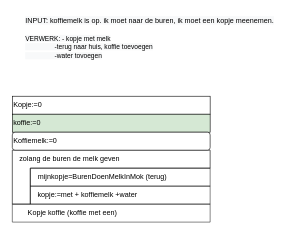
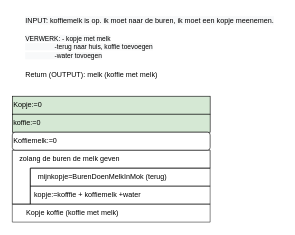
none -> (99, 75)
(111, 105) -> (111, 105)
(88, 195) -> (88, 195)
(73, 213) -> (73, 213)
